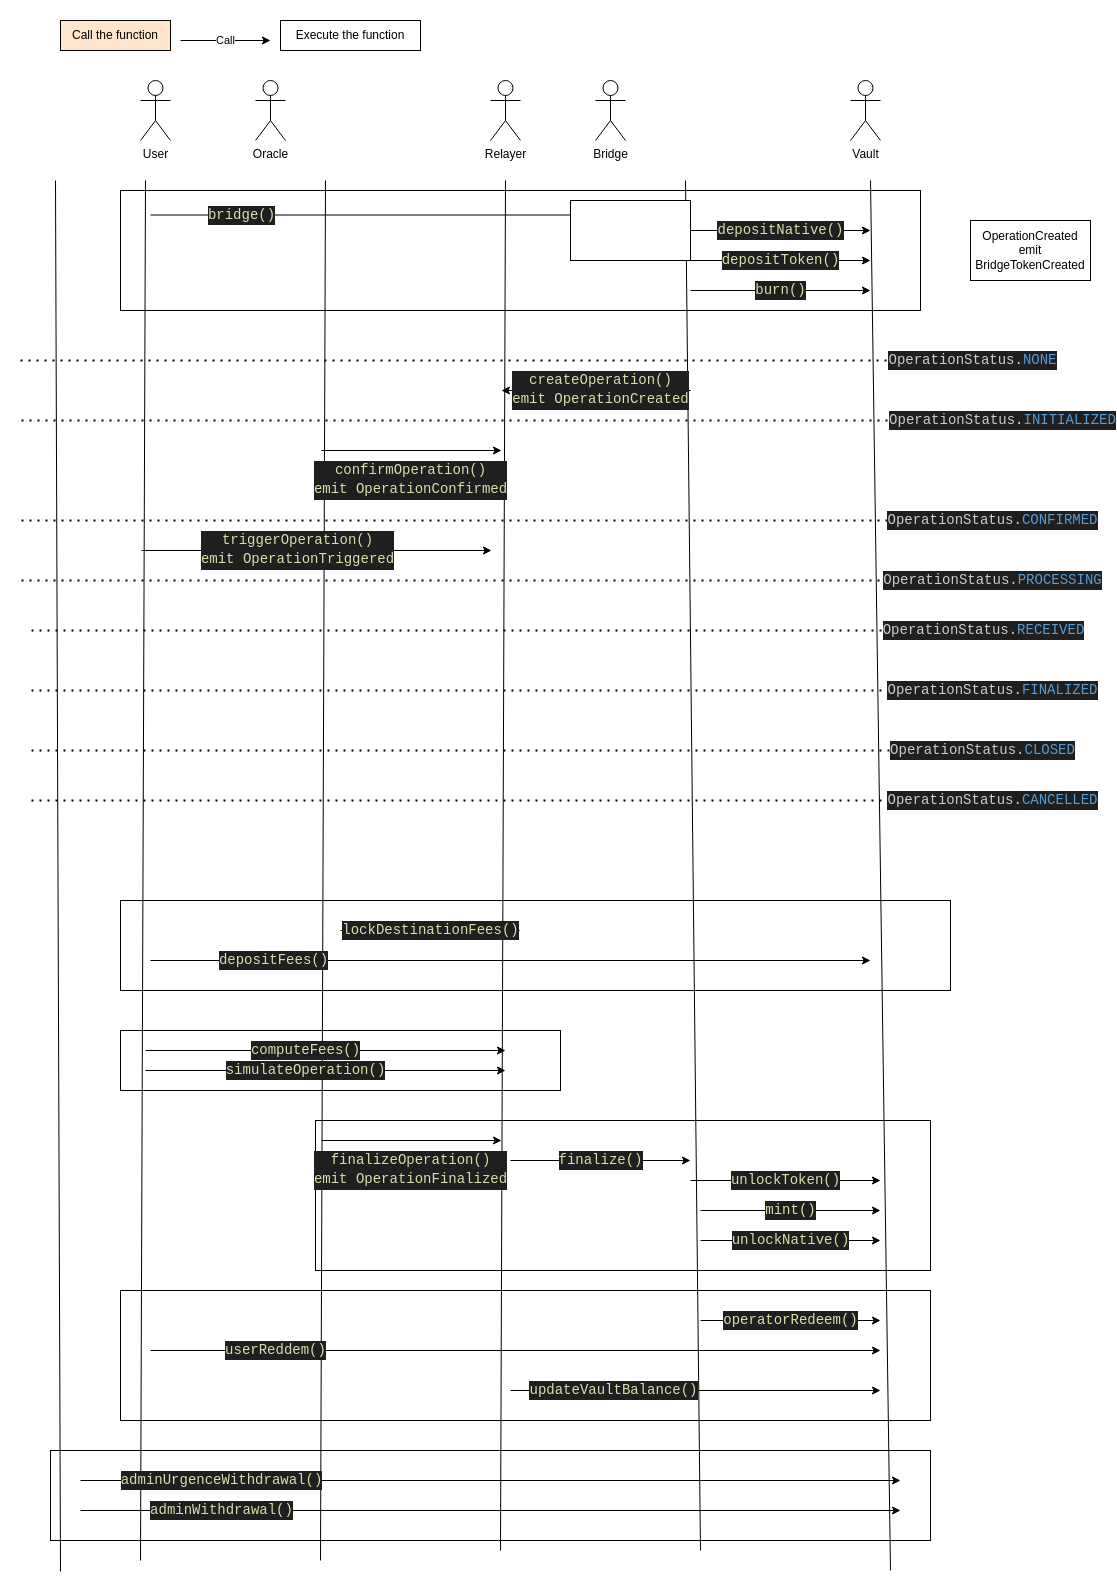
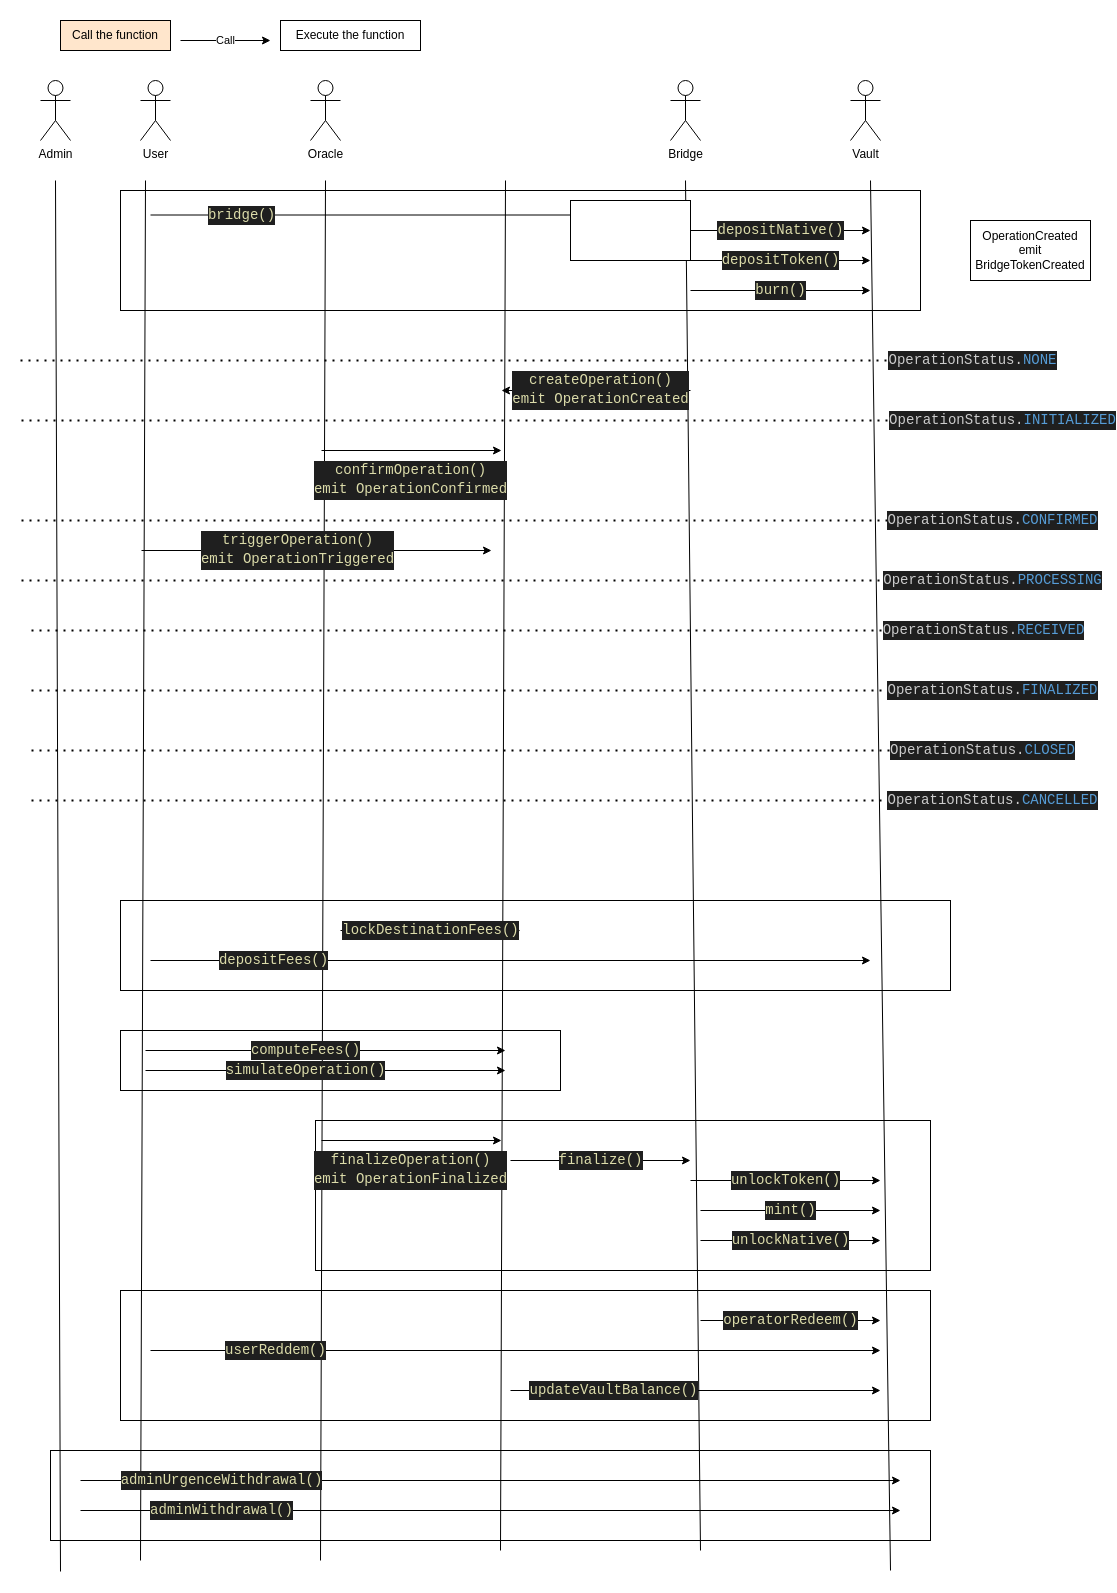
none -> (56, 111)
(271, 111) -> (326, 111)
(506, 111) -> none
(611, 111) -> (686, 111)
